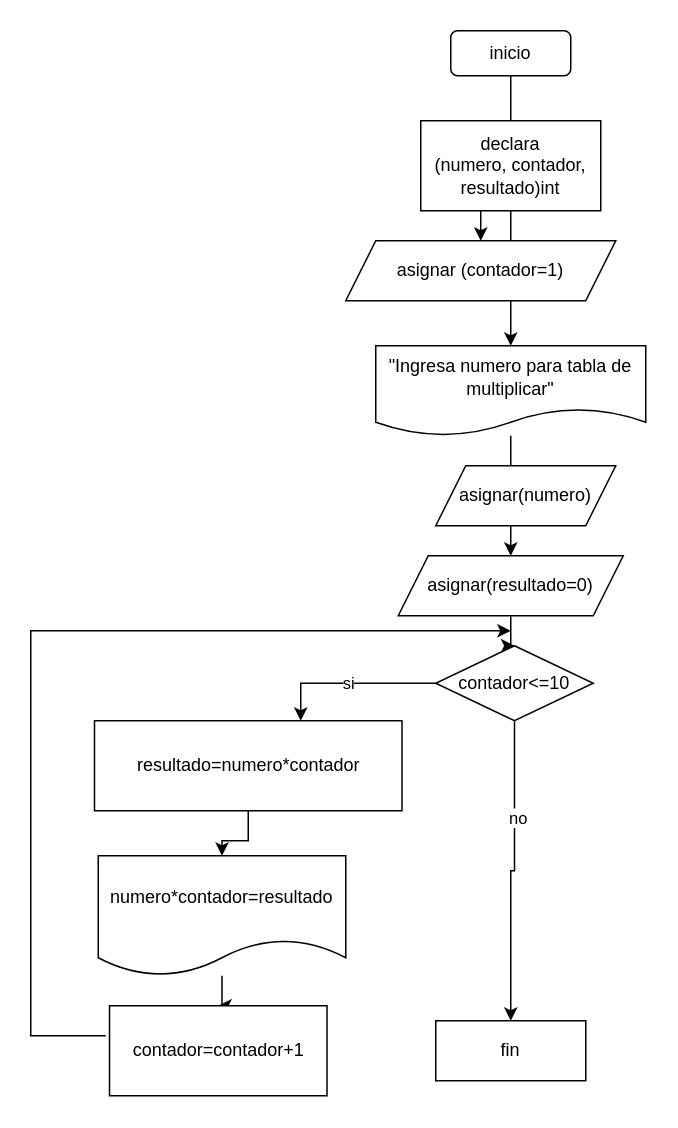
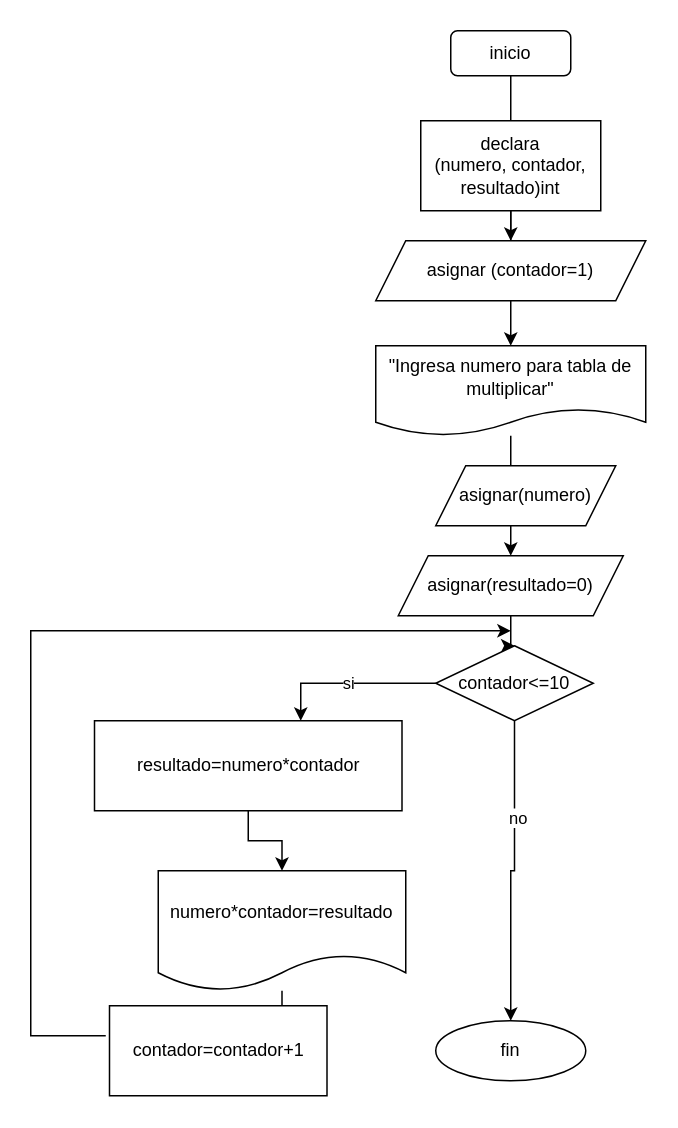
(481, 271) -> (511, 271)
(222, 916) -> (282, 931)
(511, 1051) -> (511, 1051)
